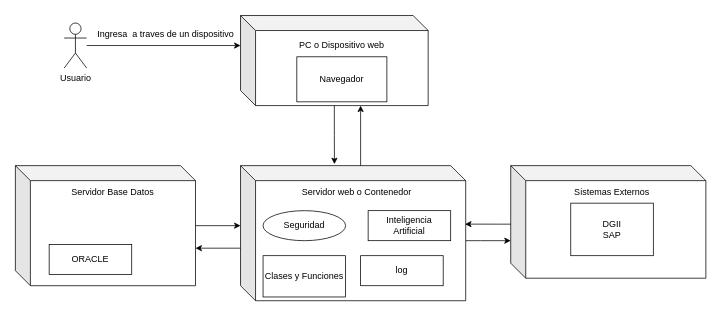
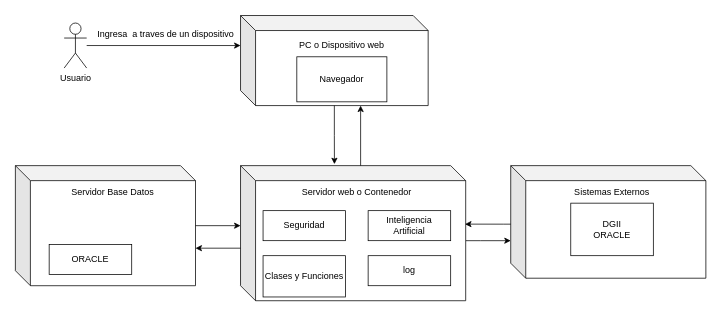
(304, 225) -> (304, 225)
(612, 229) -> (612, 229)
(402, 270) -> (409, 270)
